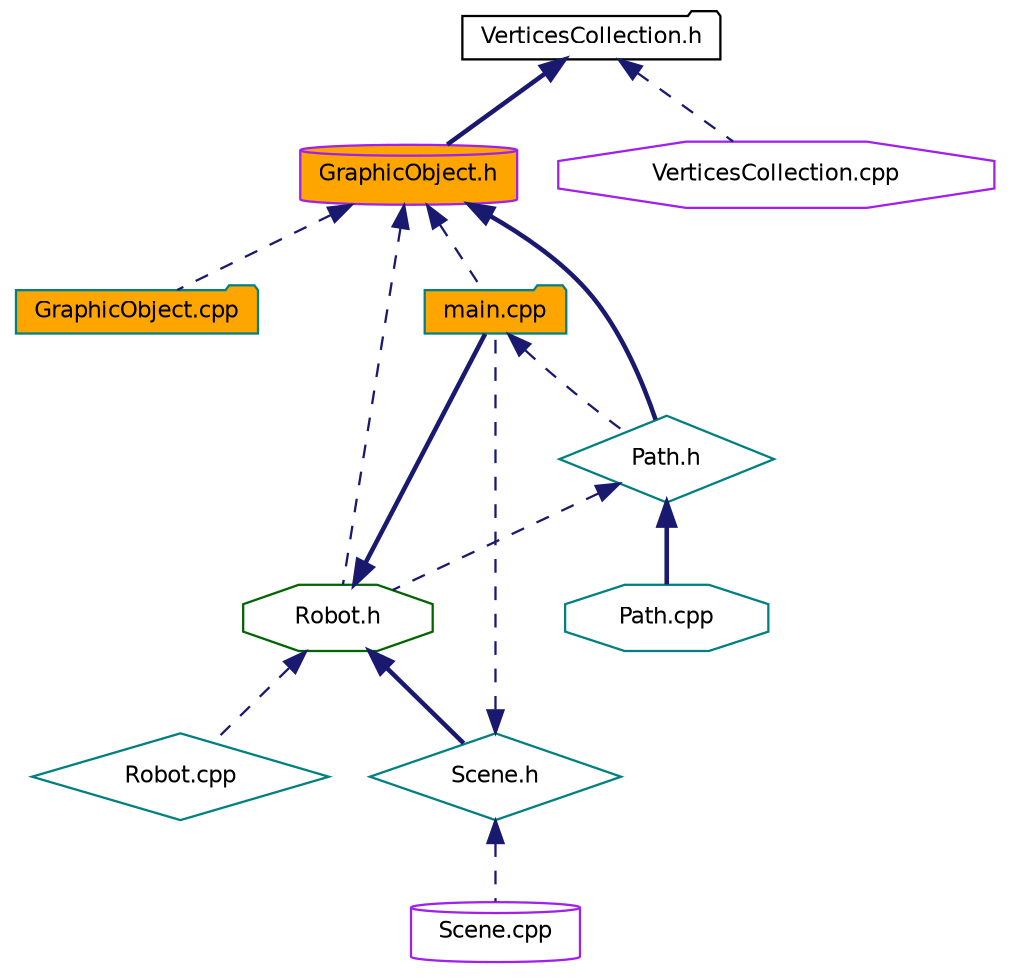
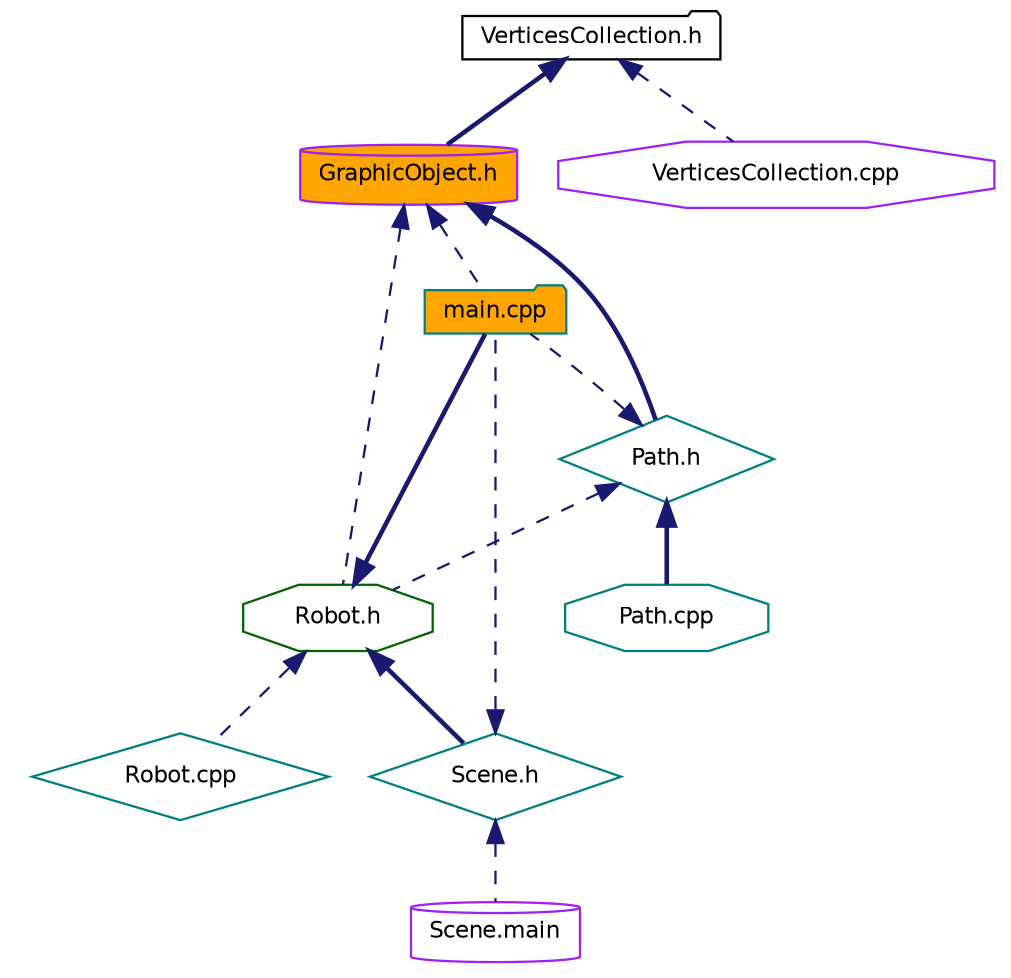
(137, 312) -> none
(574, 393) -> (578, 370)
(495, 932) -> (495, 932)
